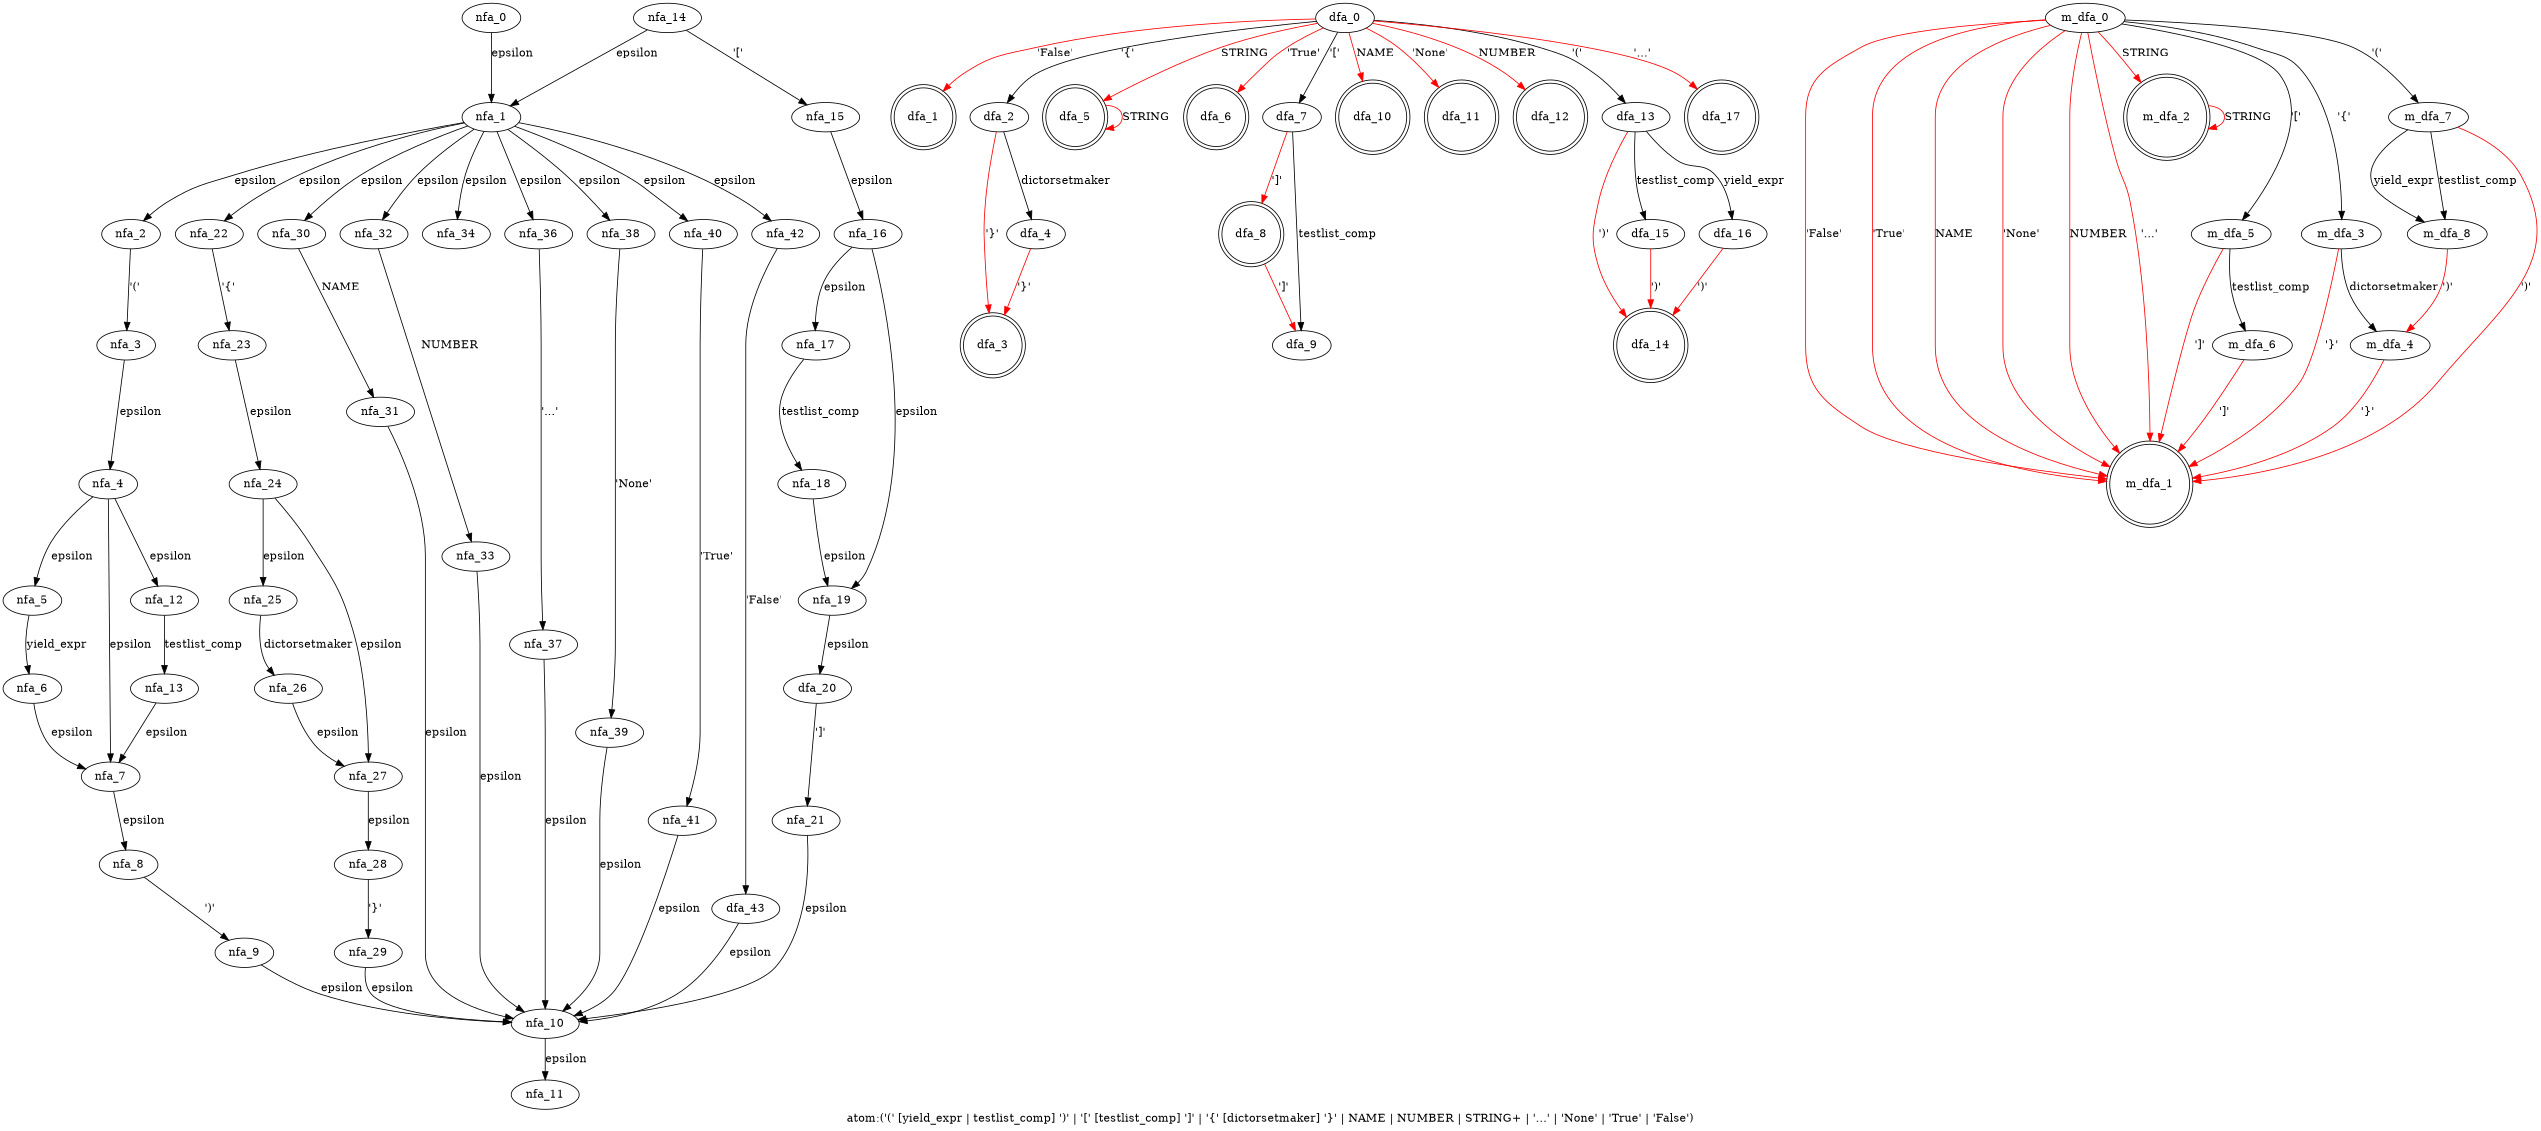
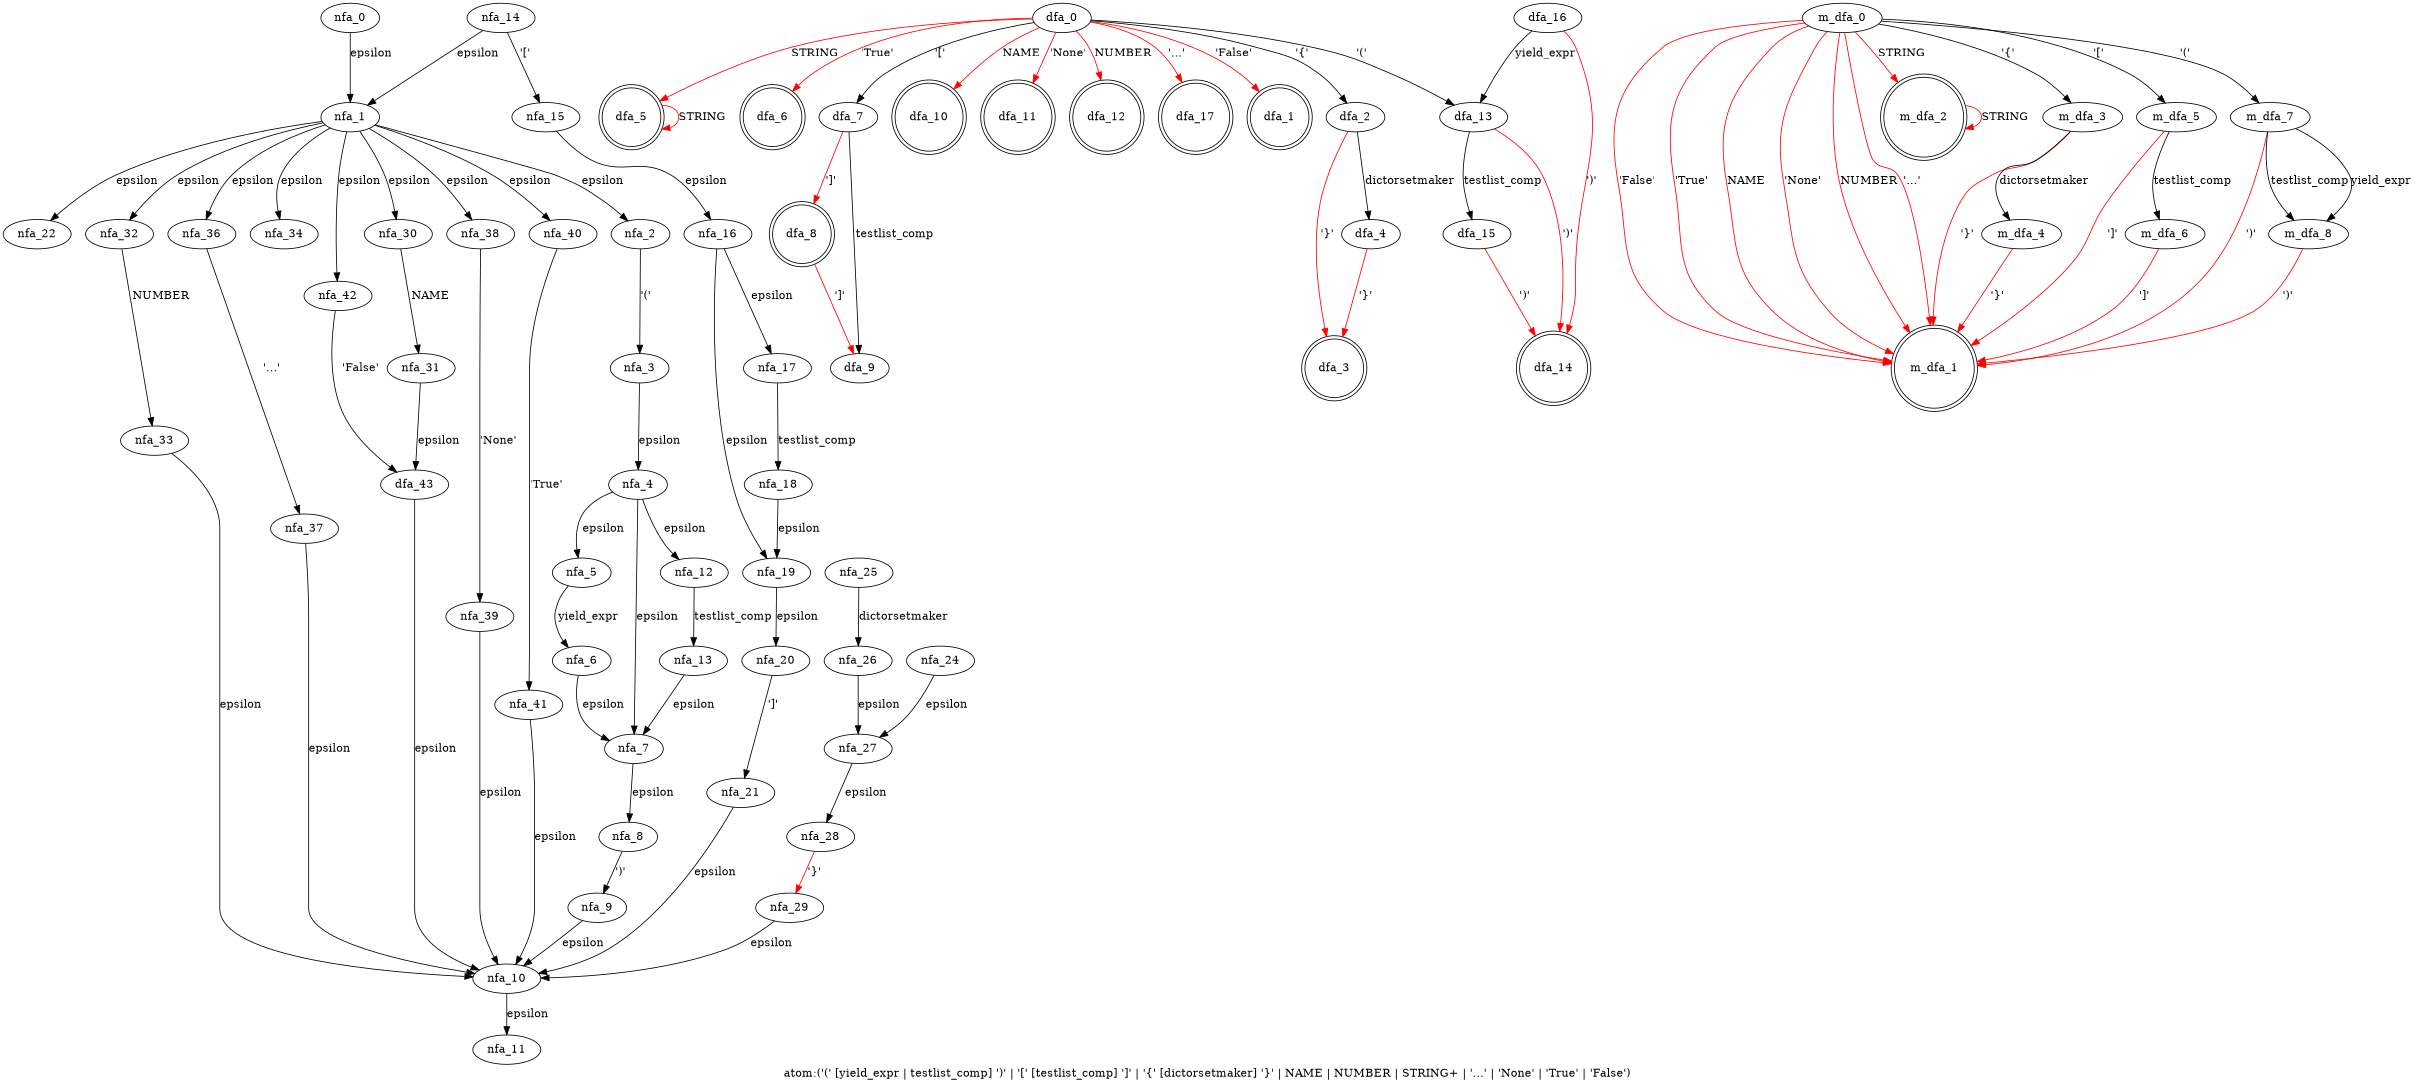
(1696, 166) -> (1505, 61)
(2439, 292) -> (2161, 339)
(232, 345) -> none
(263, 538) -> none
(818, 689) -> (776, 661)
(425, 742) -> (418, 422)
(368, 905) -> (807, 869)
